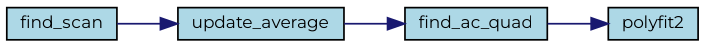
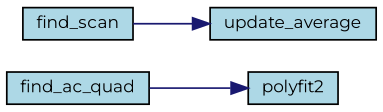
(366, 24) -> none
